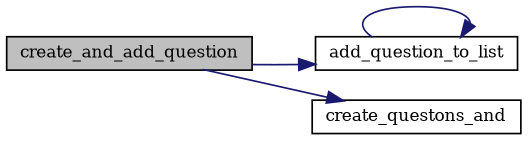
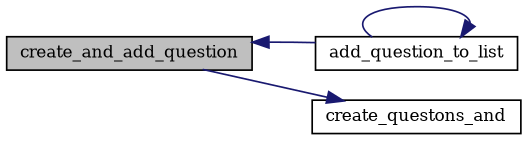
(275, 65) -> (292, 42)
